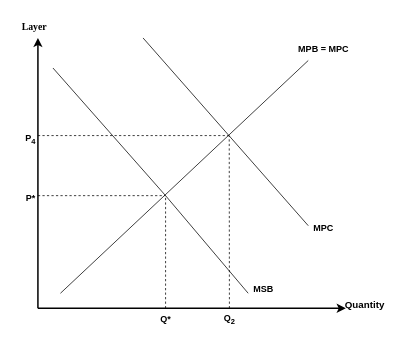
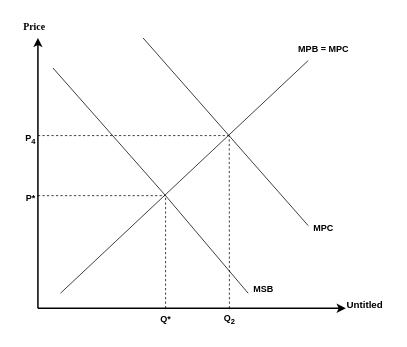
(35, 27) -> (35, 27)
(365, 304) -> (365, 304)
